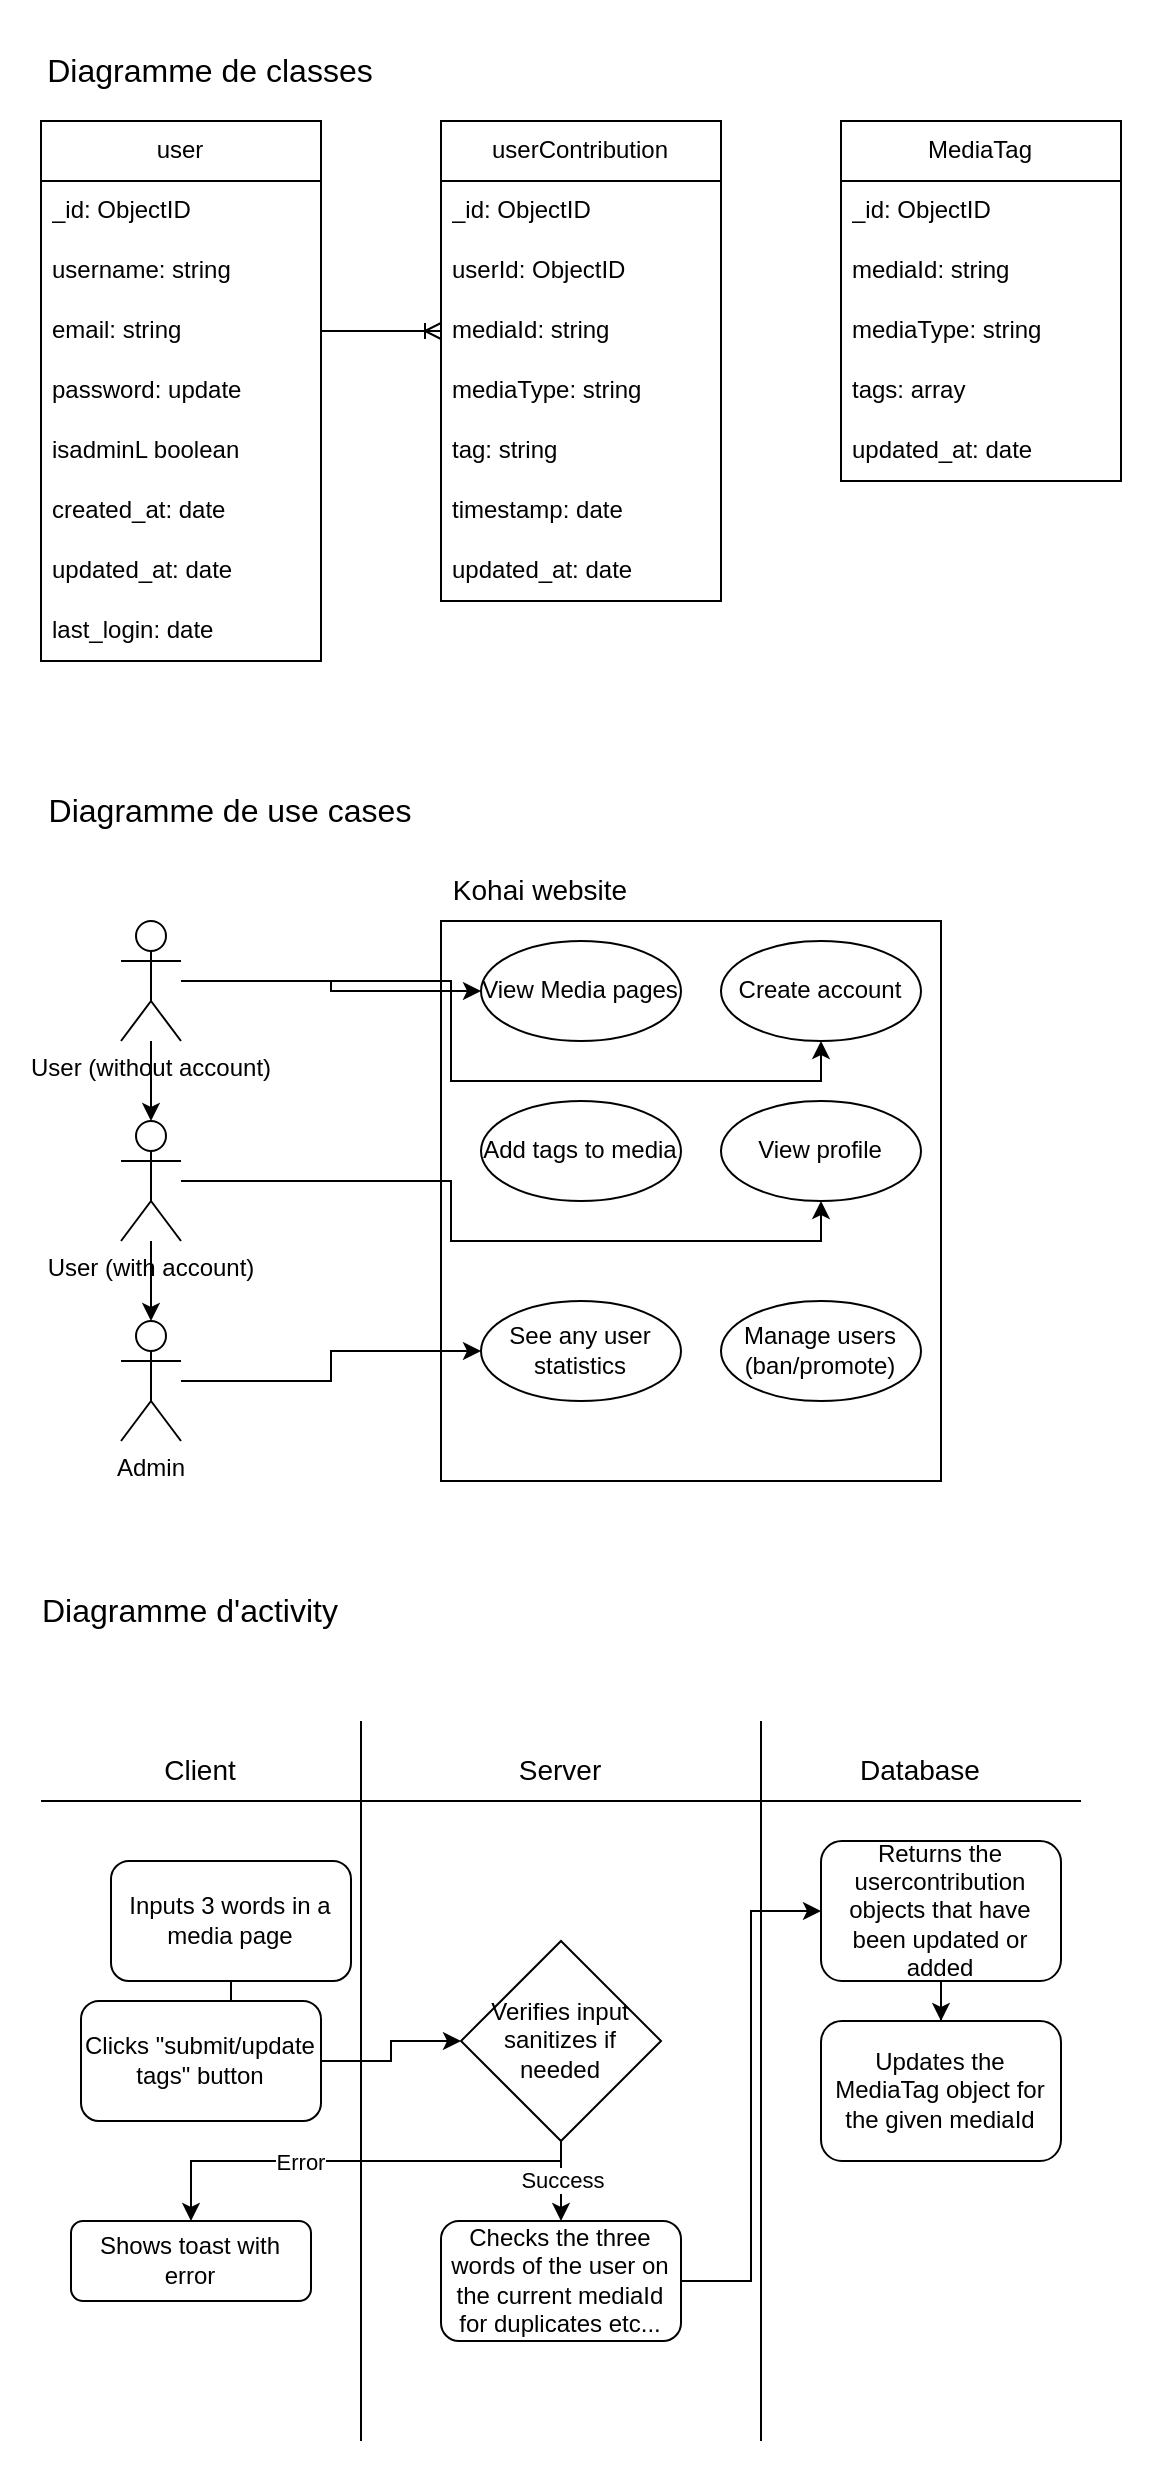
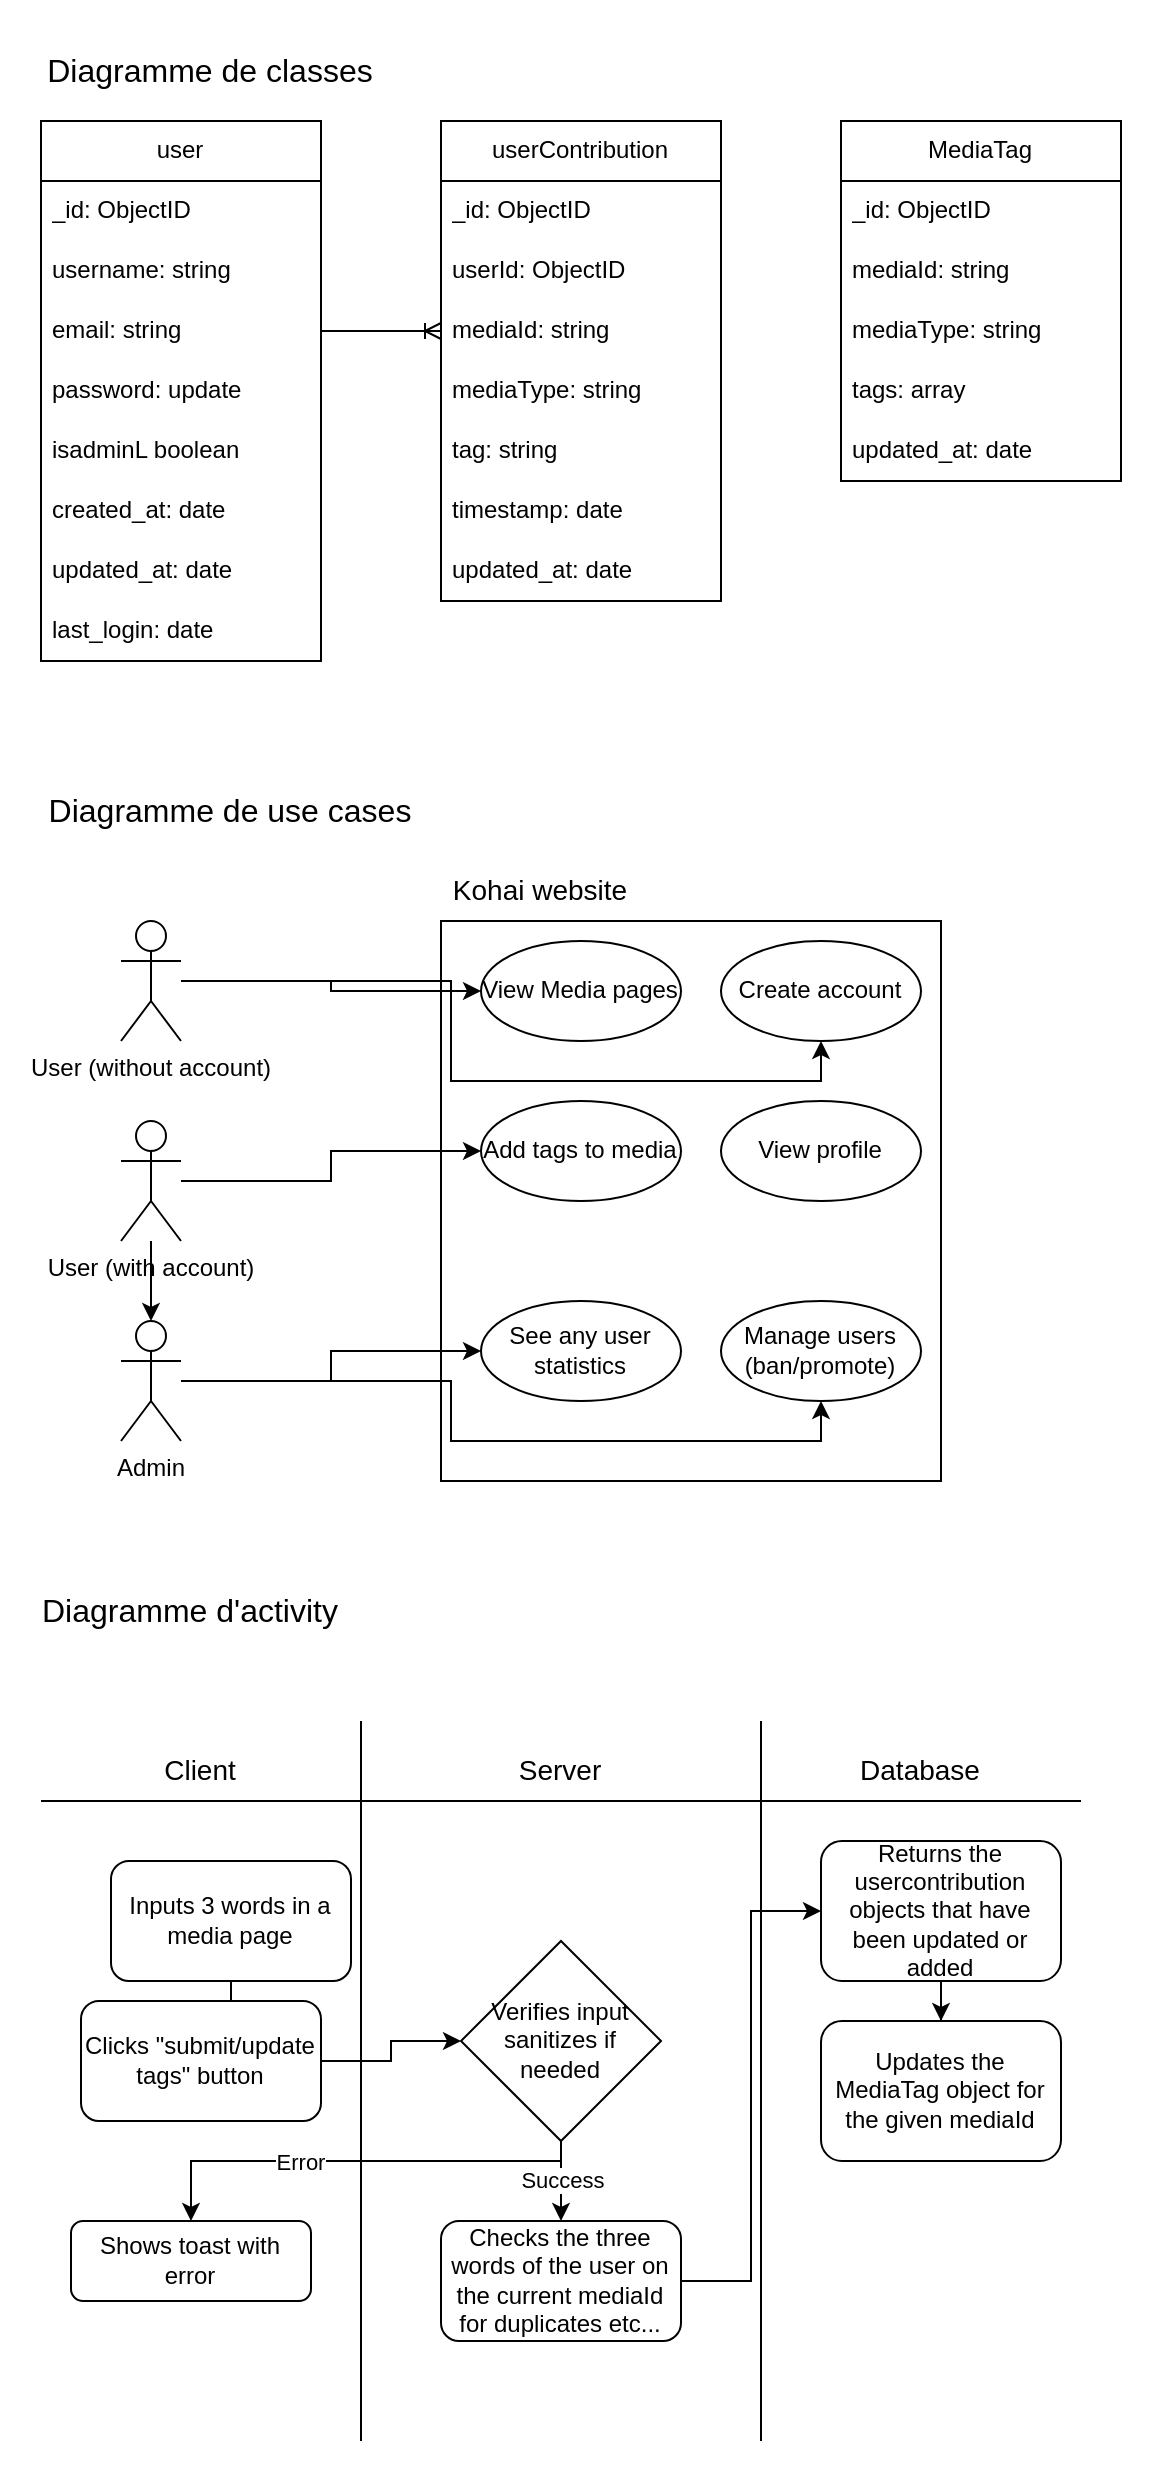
(151, 1074) -> none
none -> (386, 1151)
(561, 1241) -> none
none -> (561, 1441)
